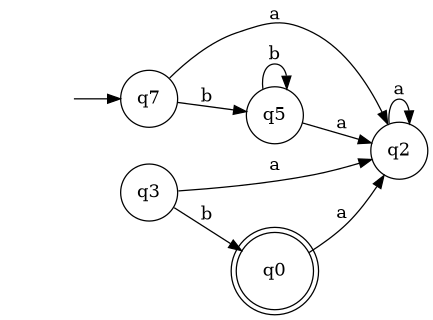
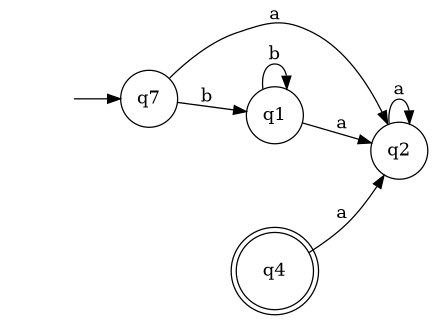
(275, 115) -> (275, 115)
(149, 193) -> none
(275, 271) -> (275, 271)
